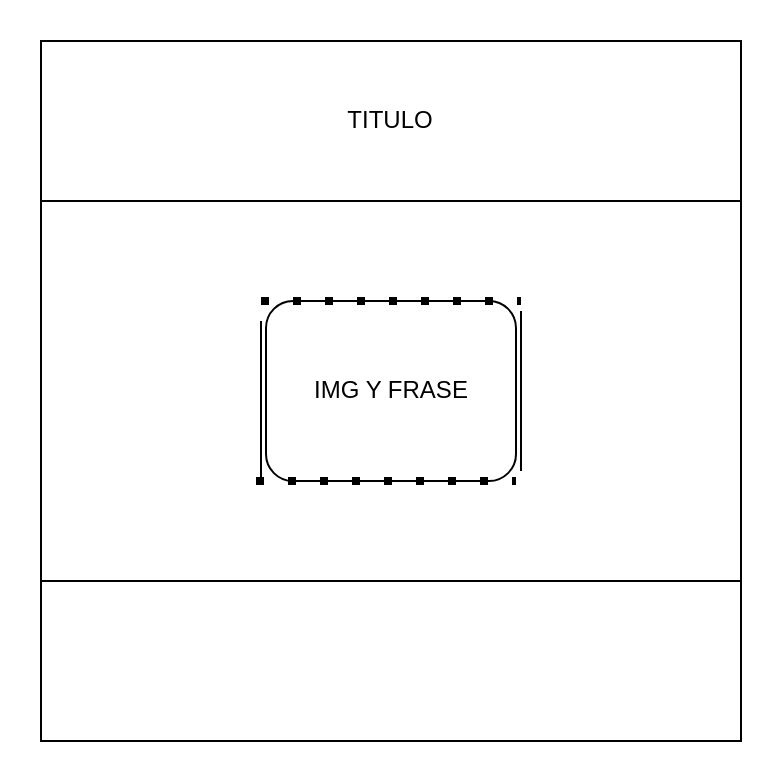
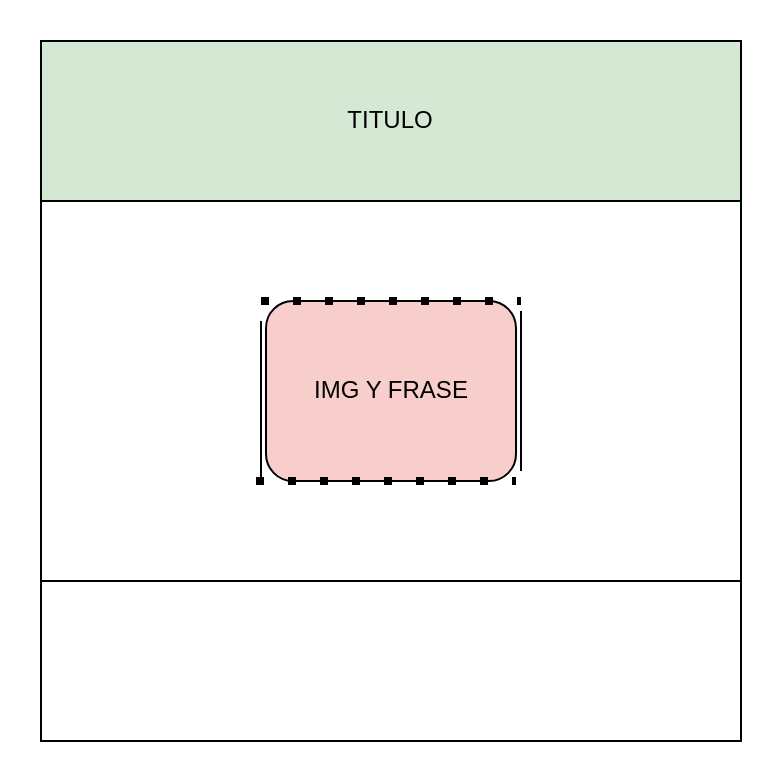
(391, 121) -> (391, 121)
(391, 391) -> (391, 391)
